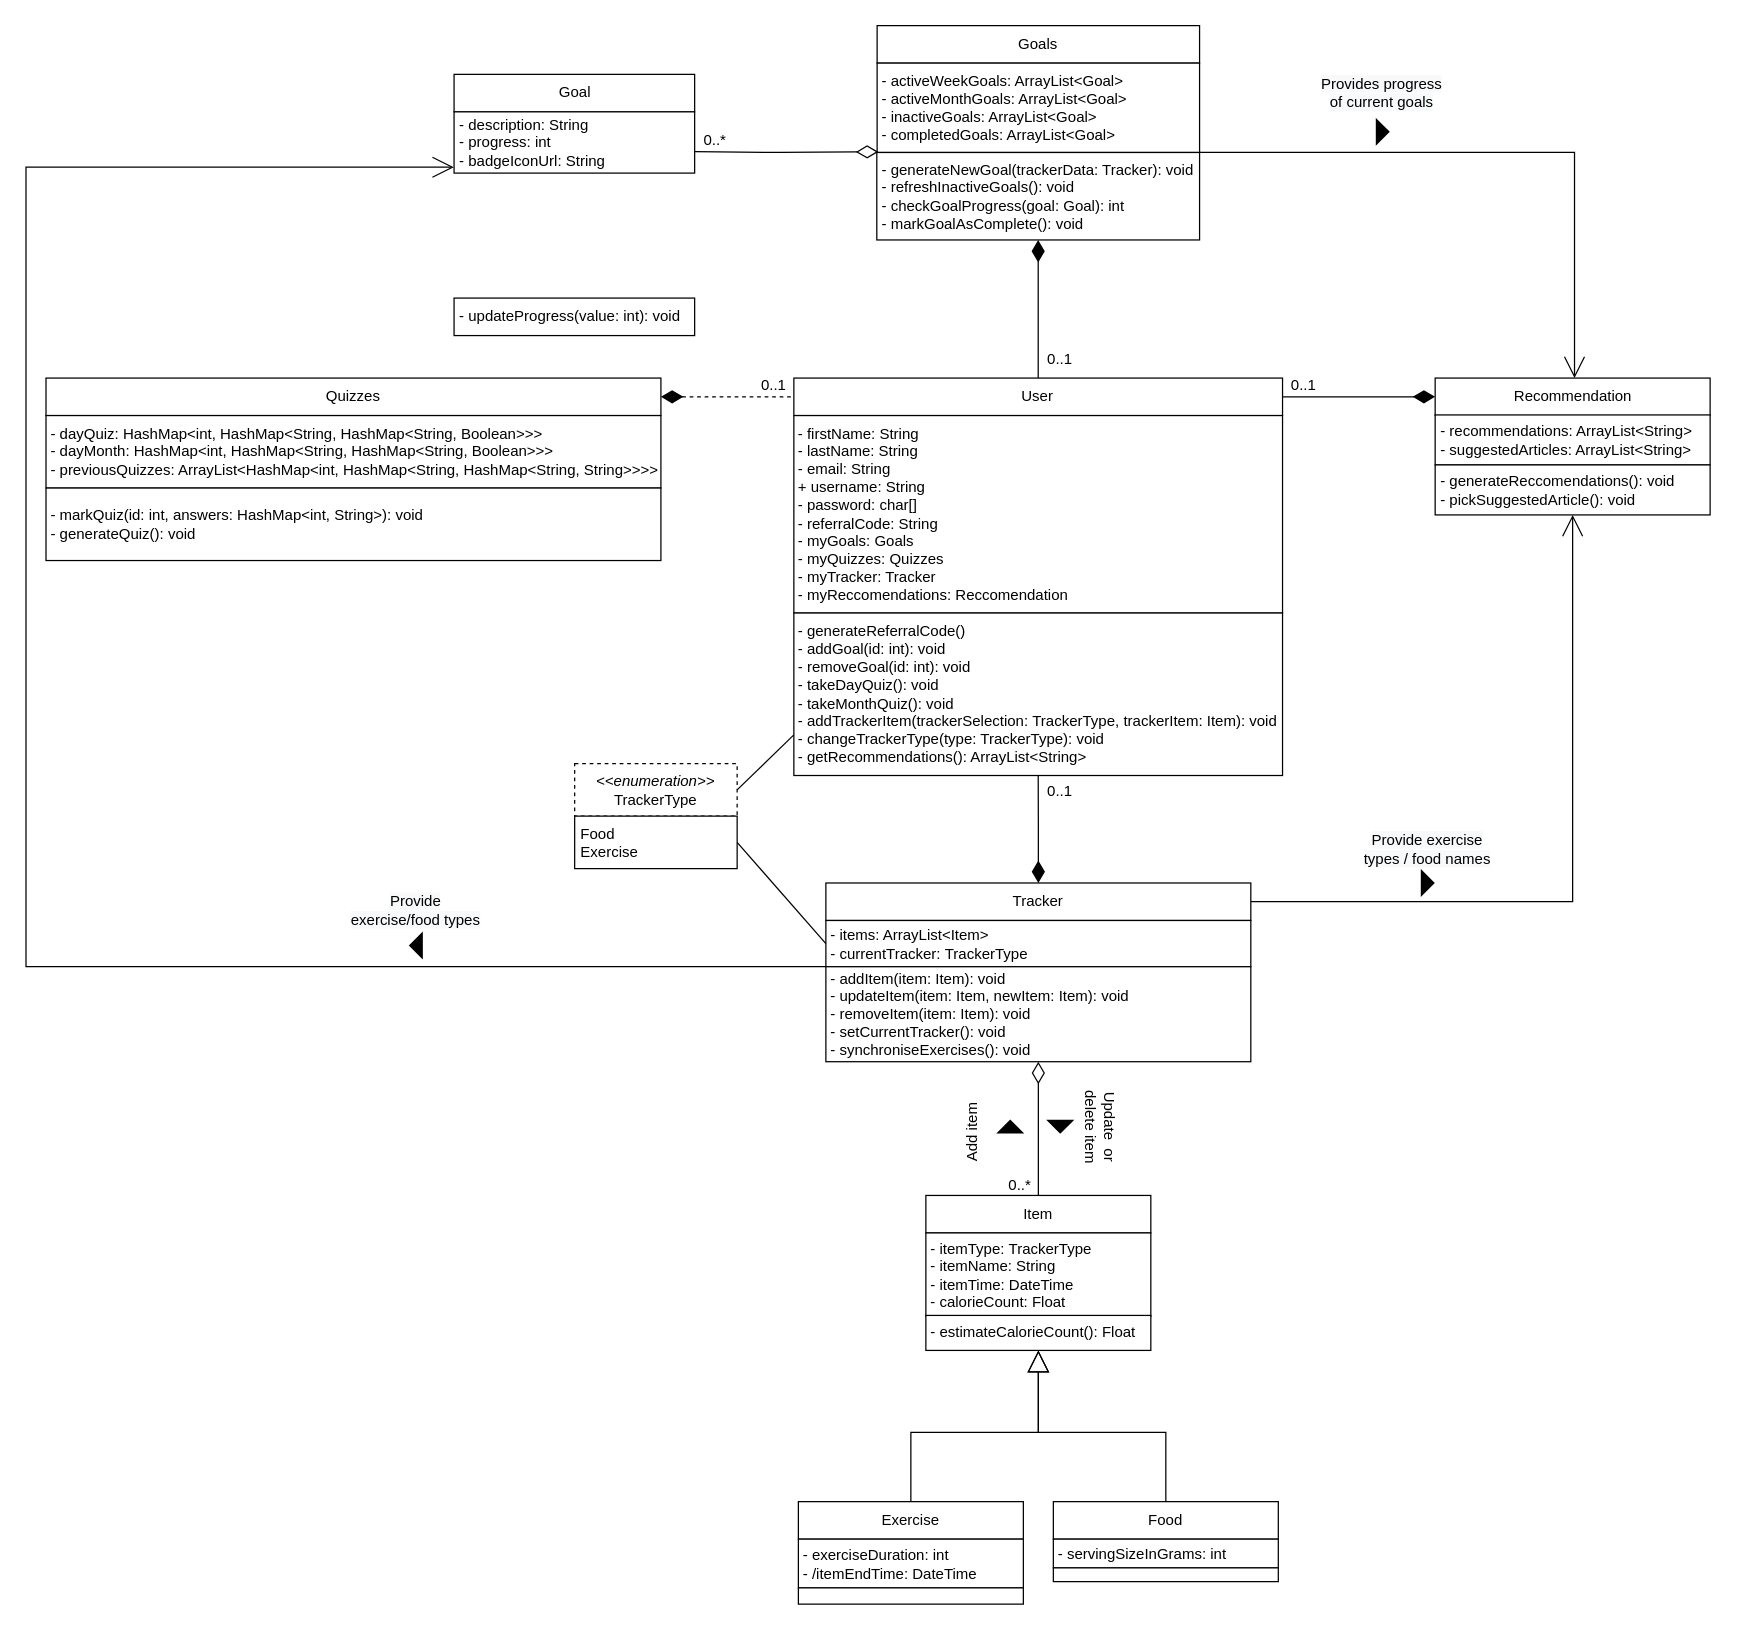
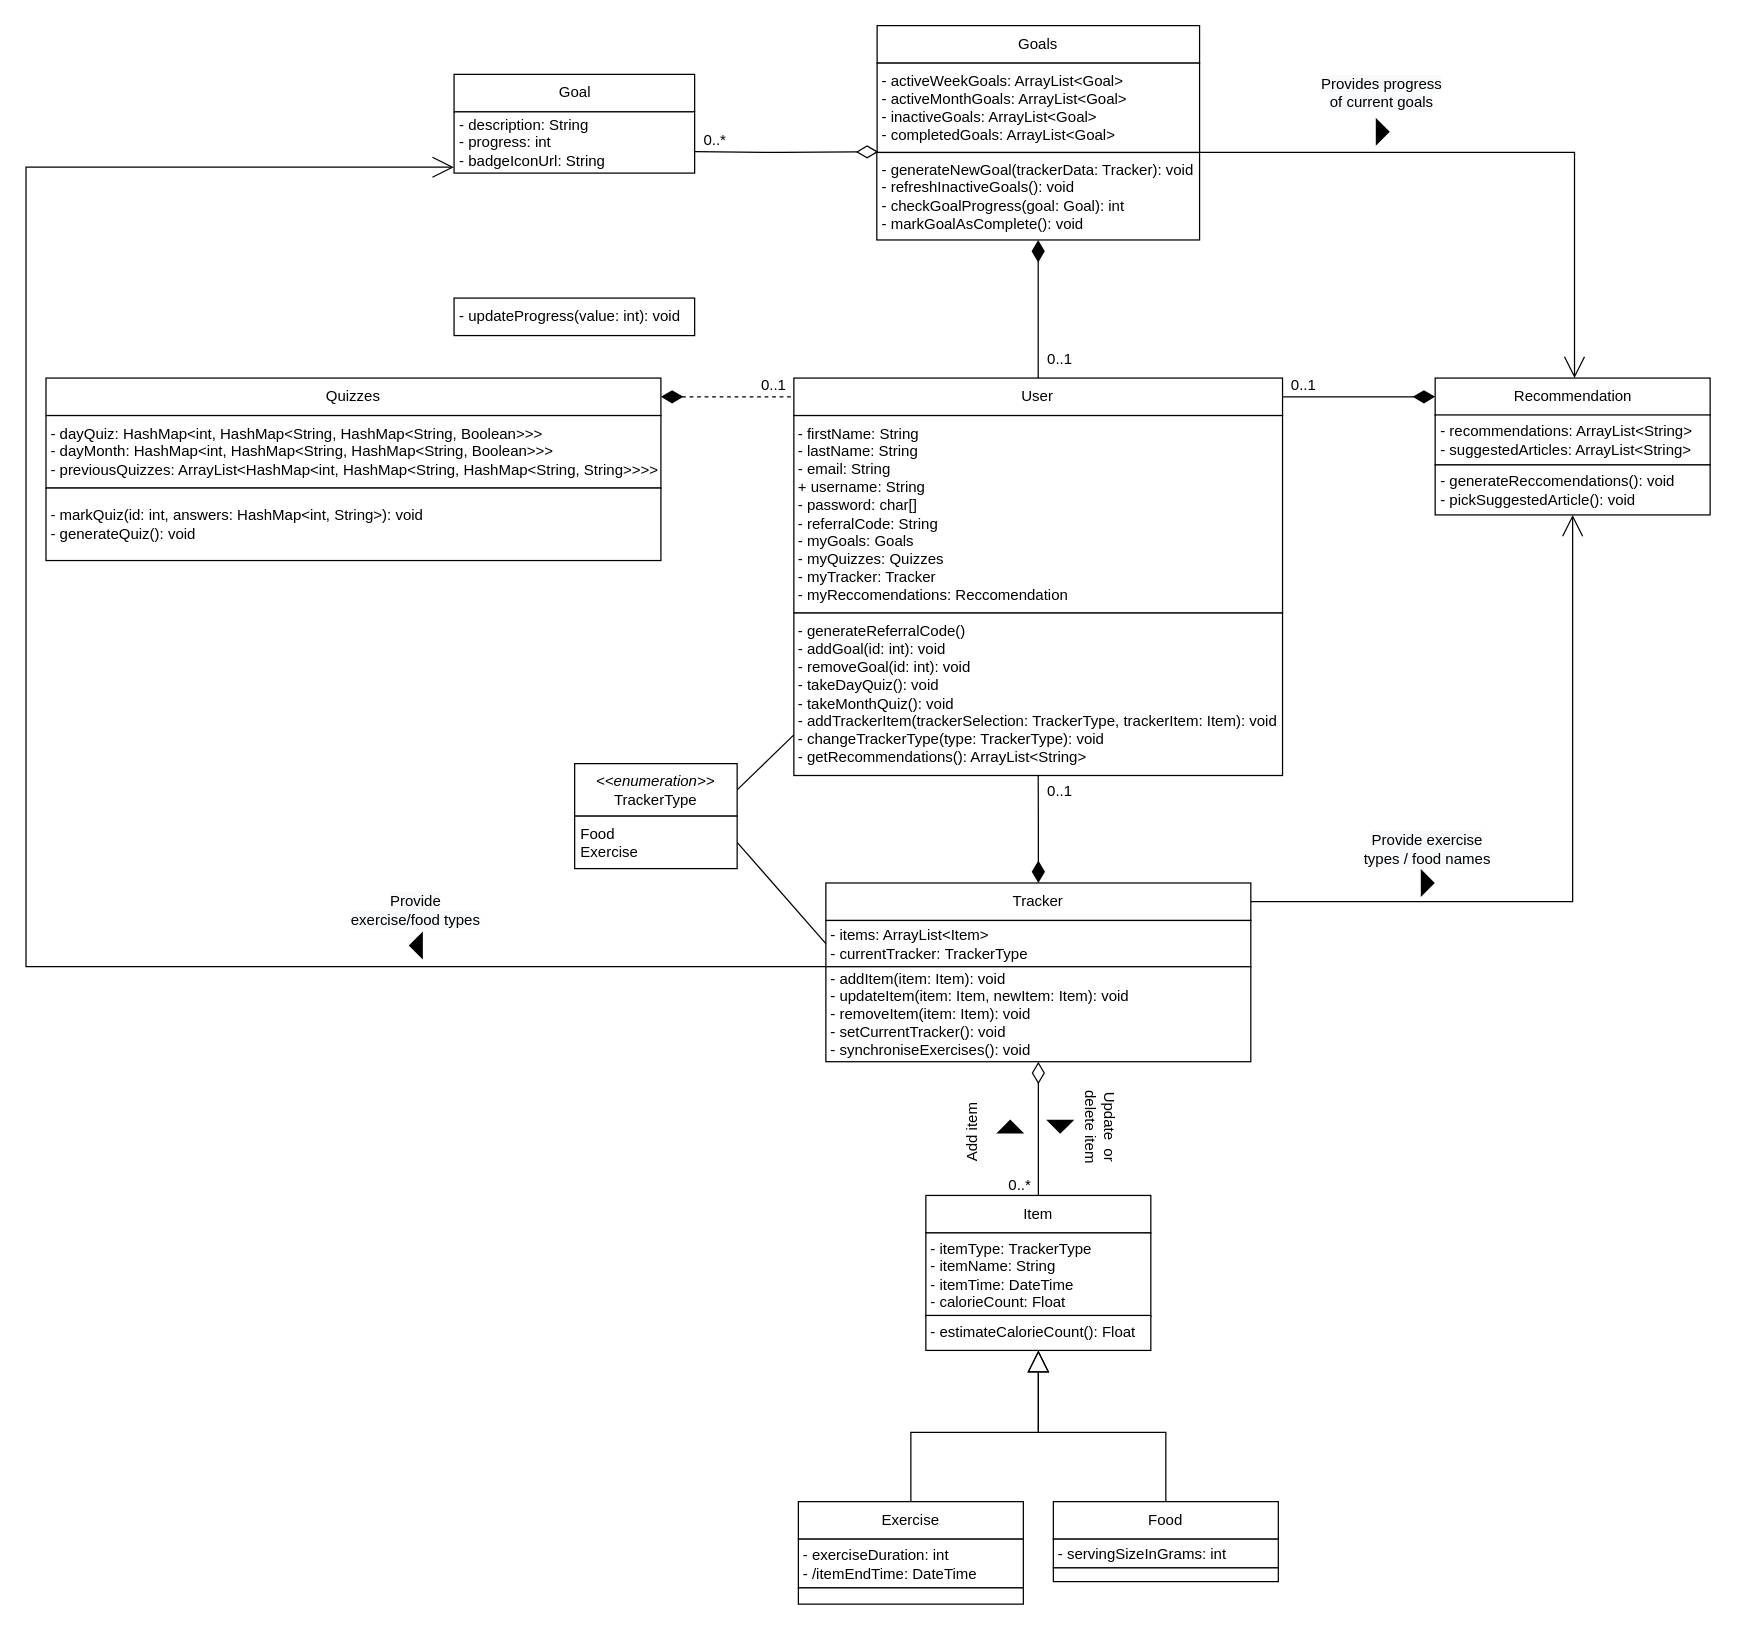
(656, 790) -> (656, 790)
